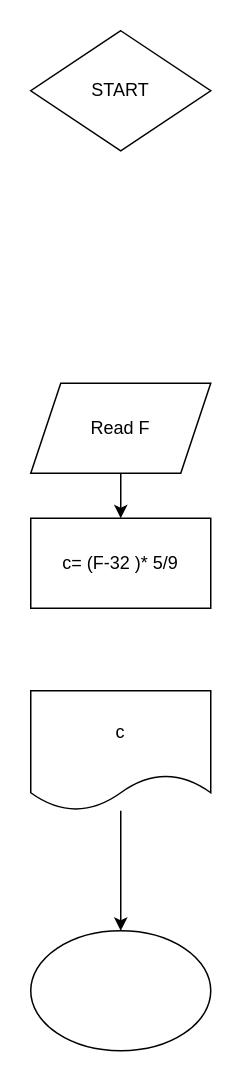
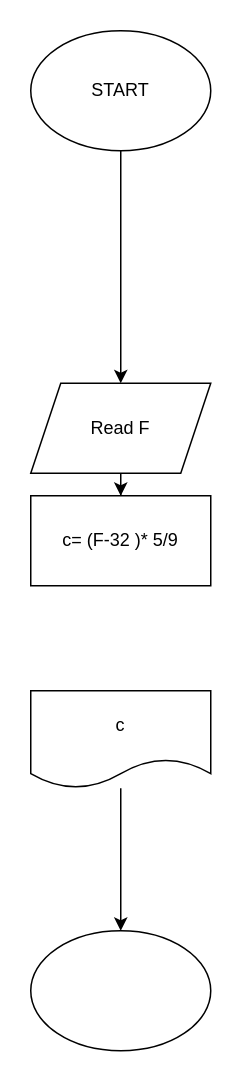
(121, 91) -> (121, 91)
none -> (121, 262)
(121, 563) -> (121, 541)
(121, 751) -> (121, 740)
